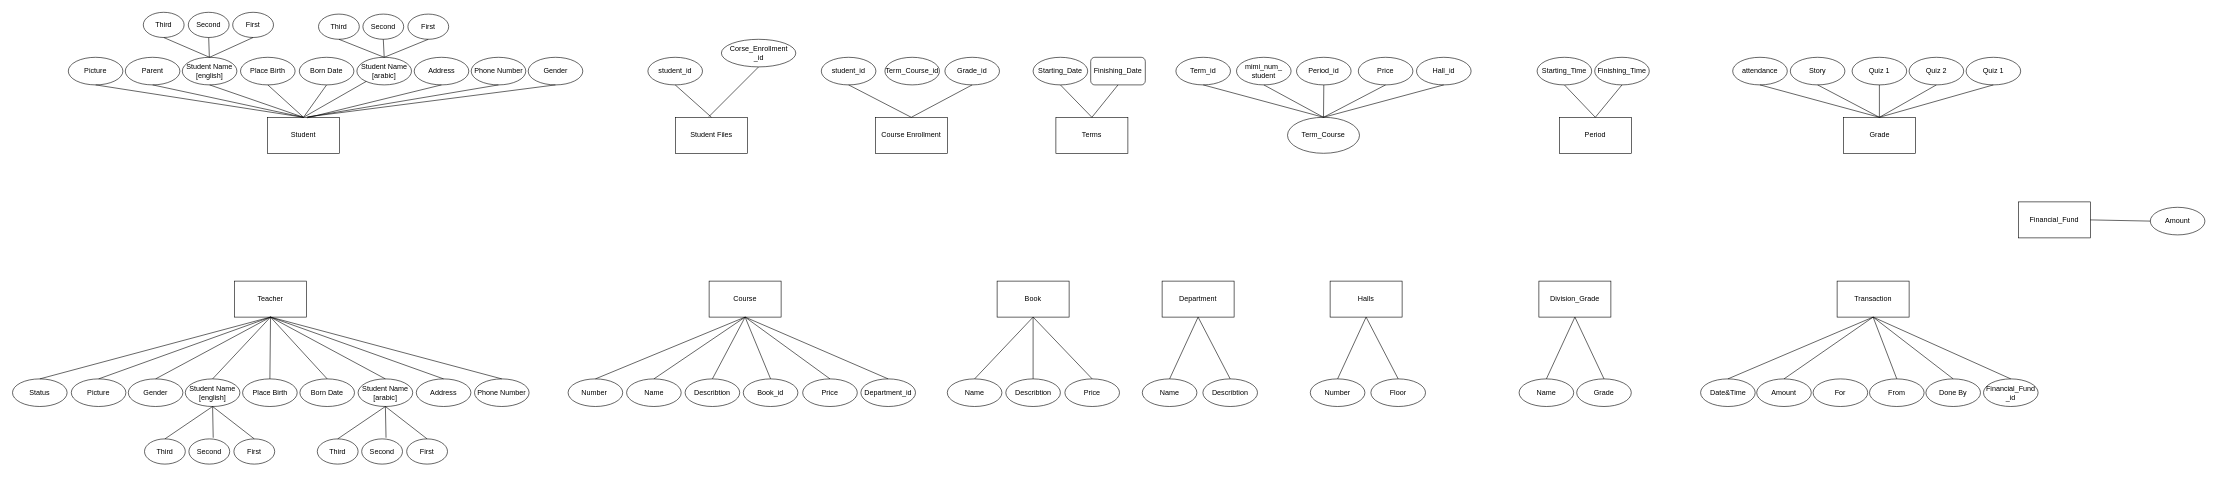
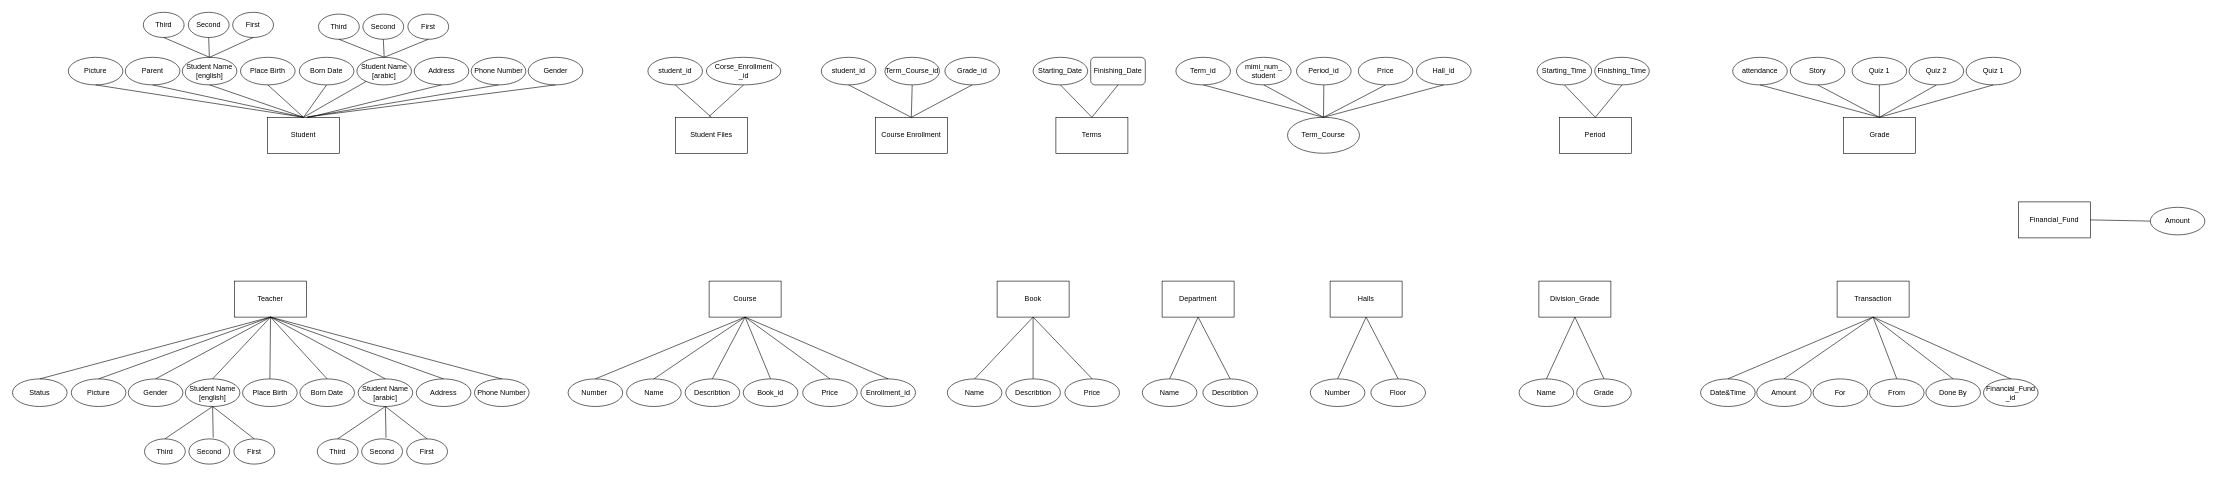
(758, 53) -> (743, 71)
none -> (912, 100)
(888, 393) -> (888, 393)
